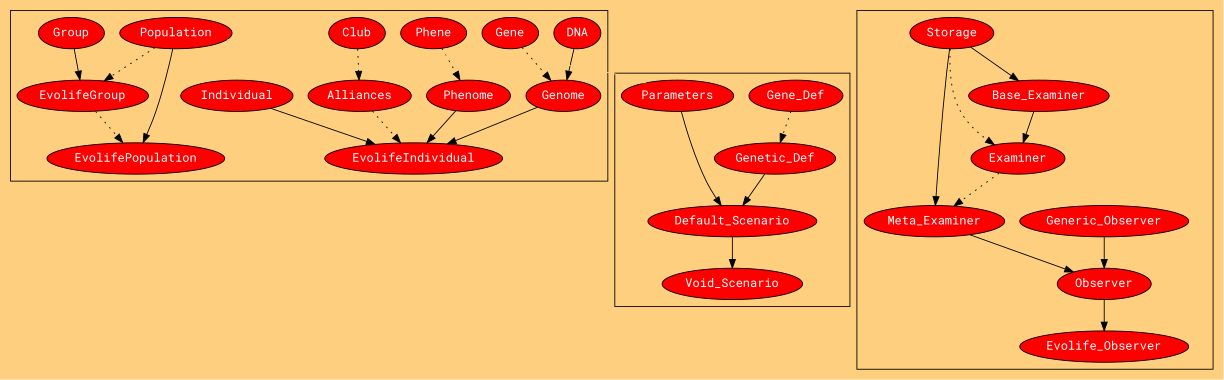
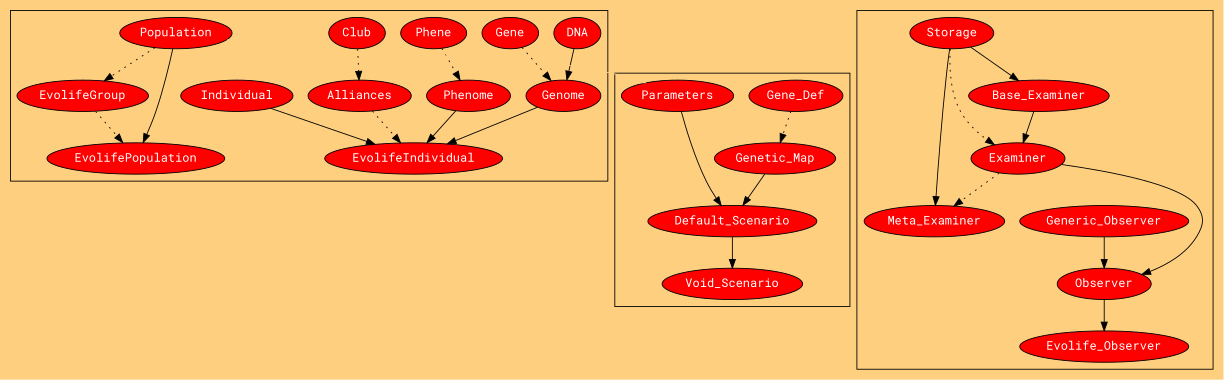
(71, 33) -> none
(775, 158) -> (775, 158)
(1017, 252) -> (1176, 192)
